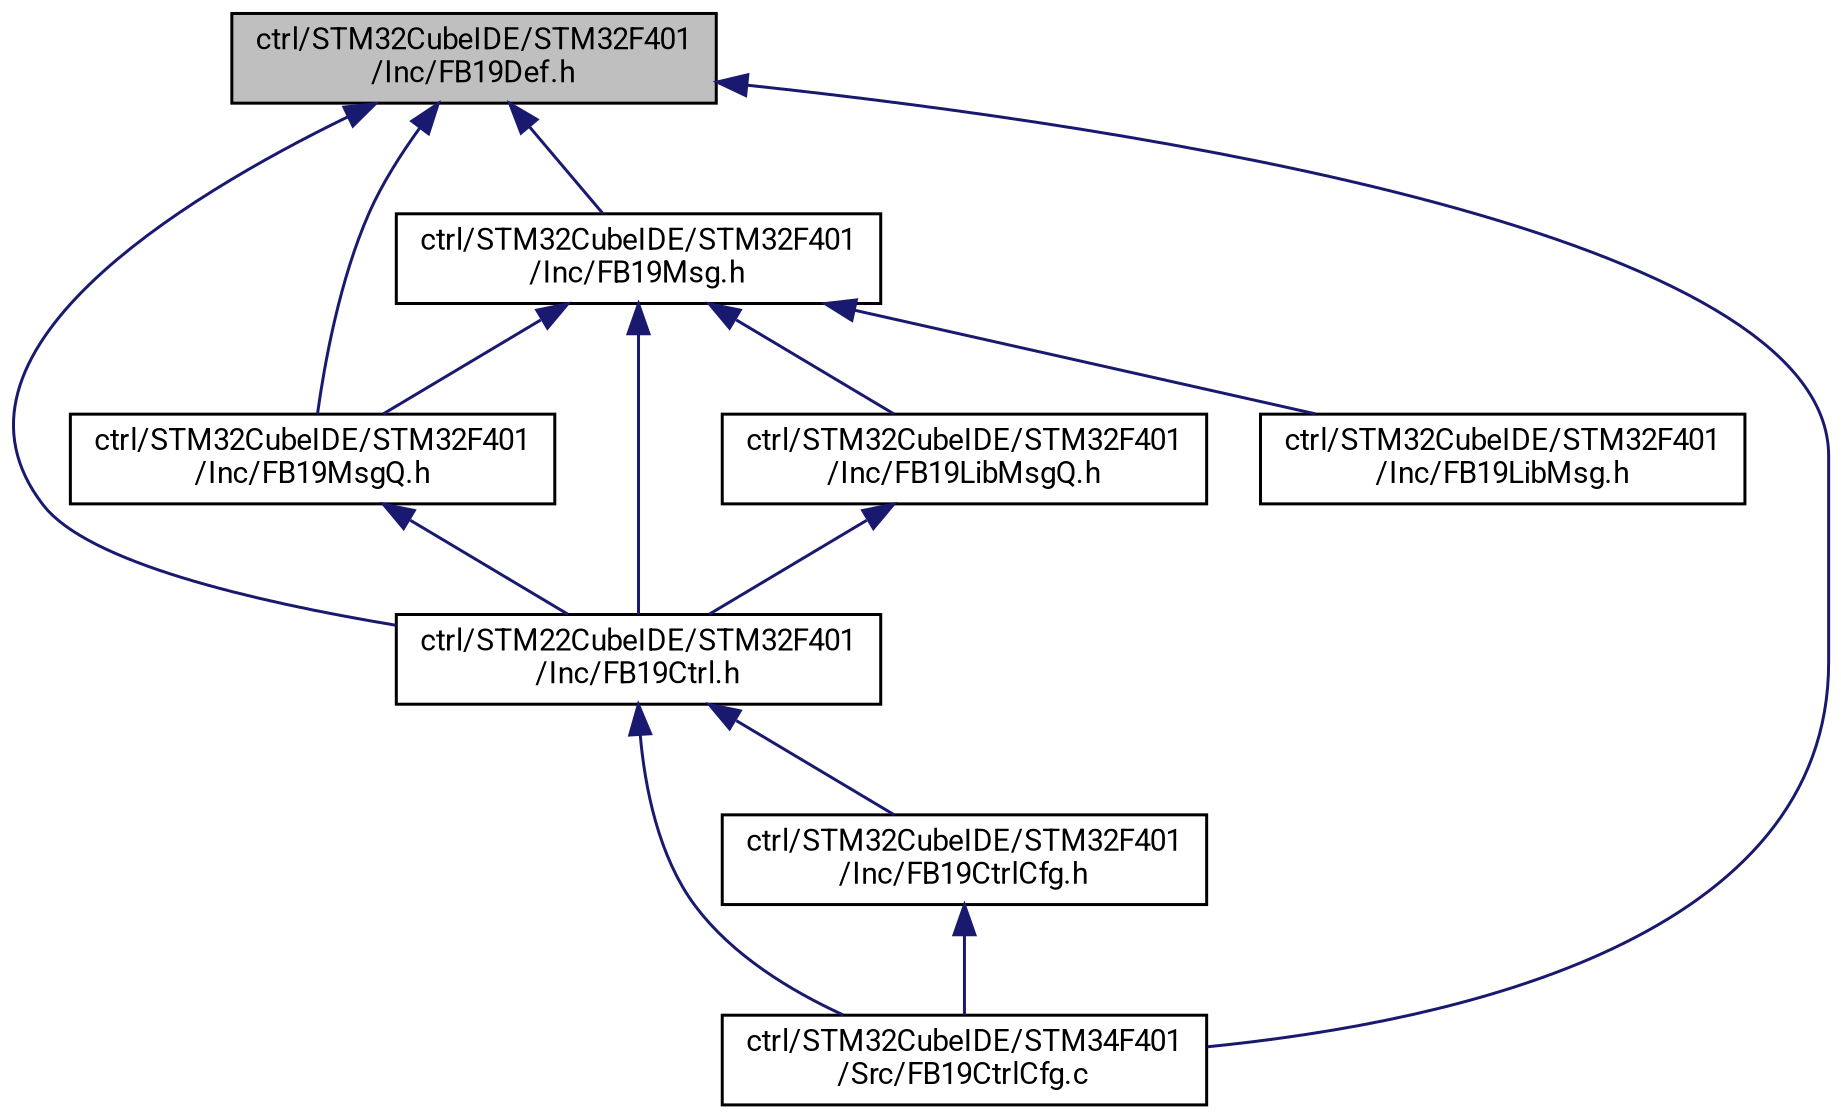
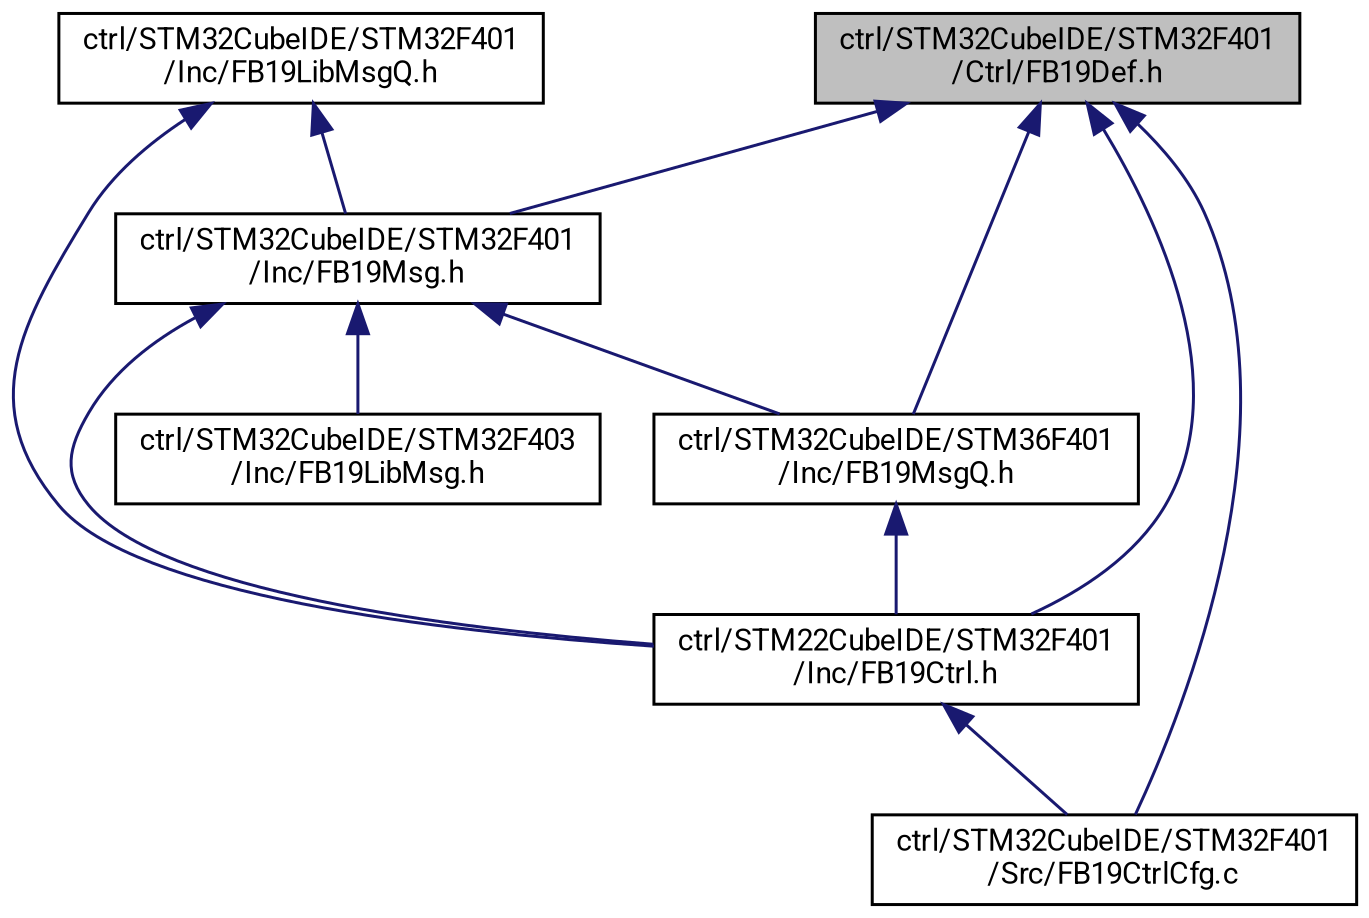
(474, 58) -> (1058, 58)
(815, 367) -> (334, 173)
(313, 459) -> (896, 459)
(1503, 459) -> (358, 459)
(964, 860) -> none
(964, 1060) -> (1114, 860)
